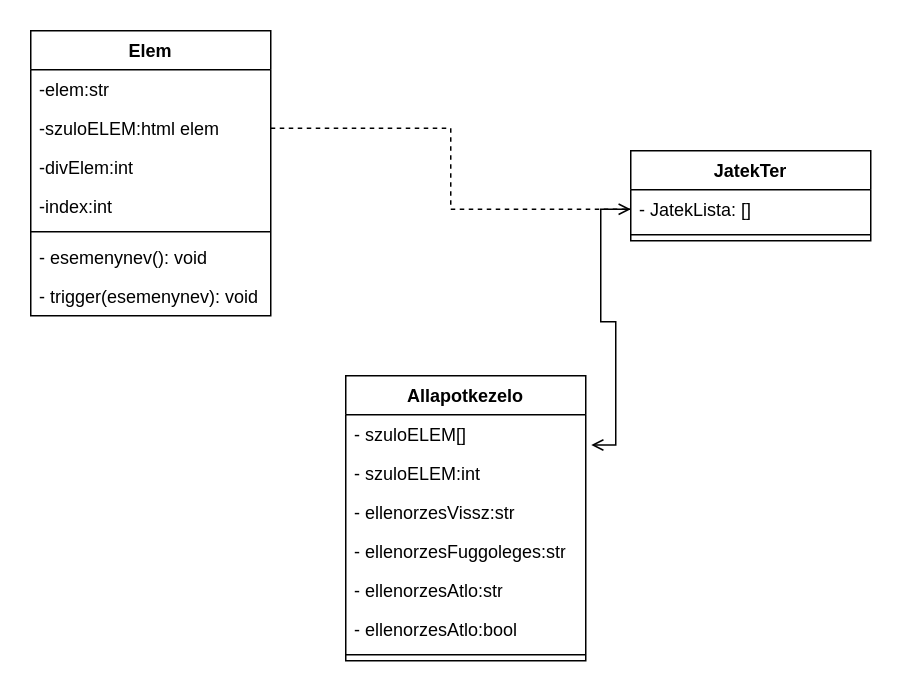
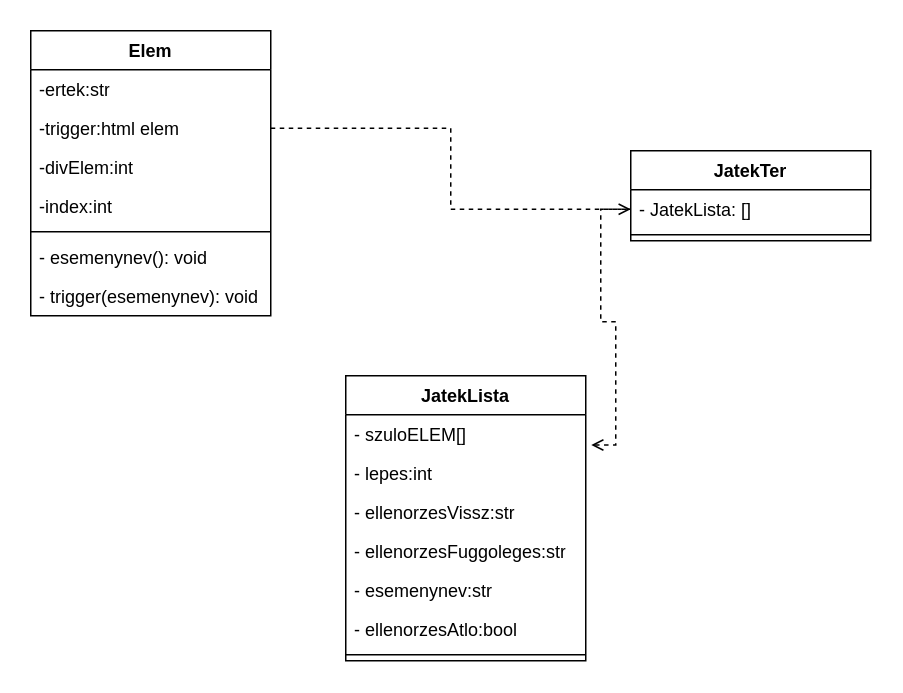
(80, 91) -> (88, 91)
(129, 130) -> (119, 130)
(616, 330) -> (616, 330)
(466, 397) -> (466, 397)
(421, 475) -> (401, 475)
(444, 592) -> (431, 592)
